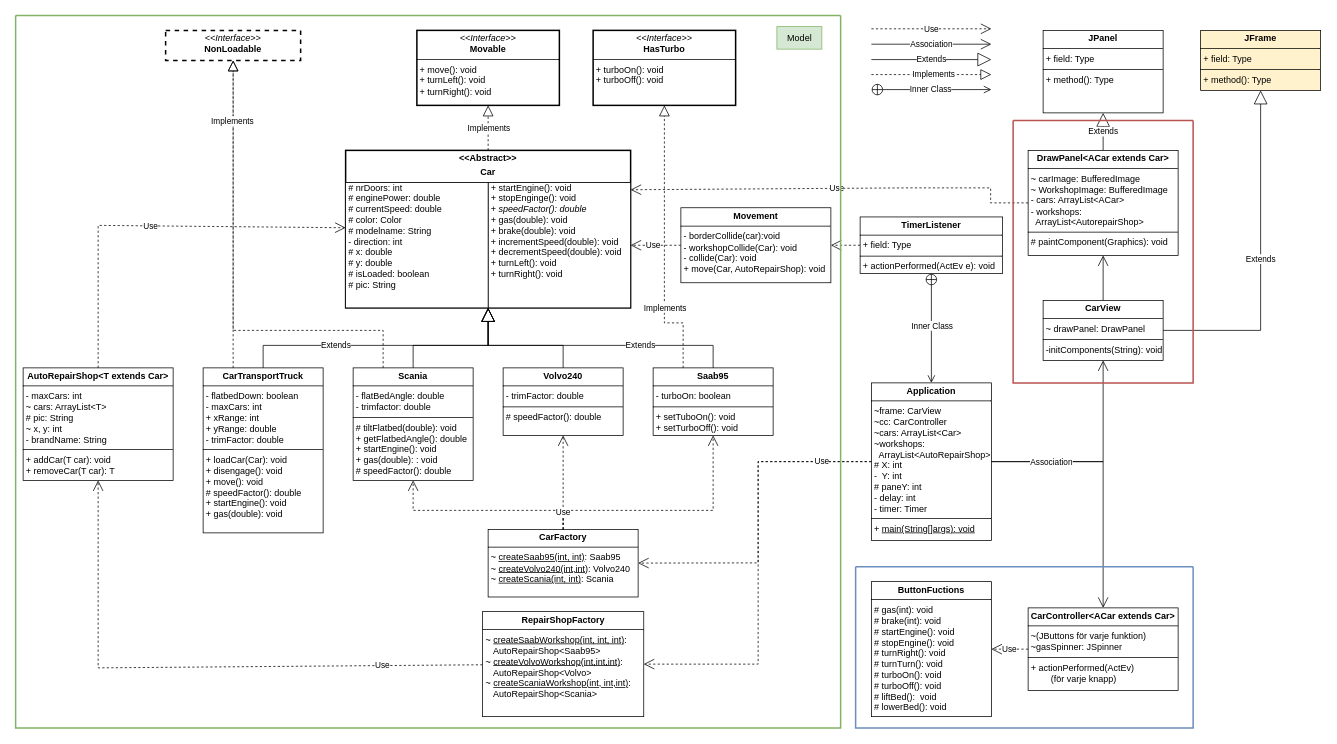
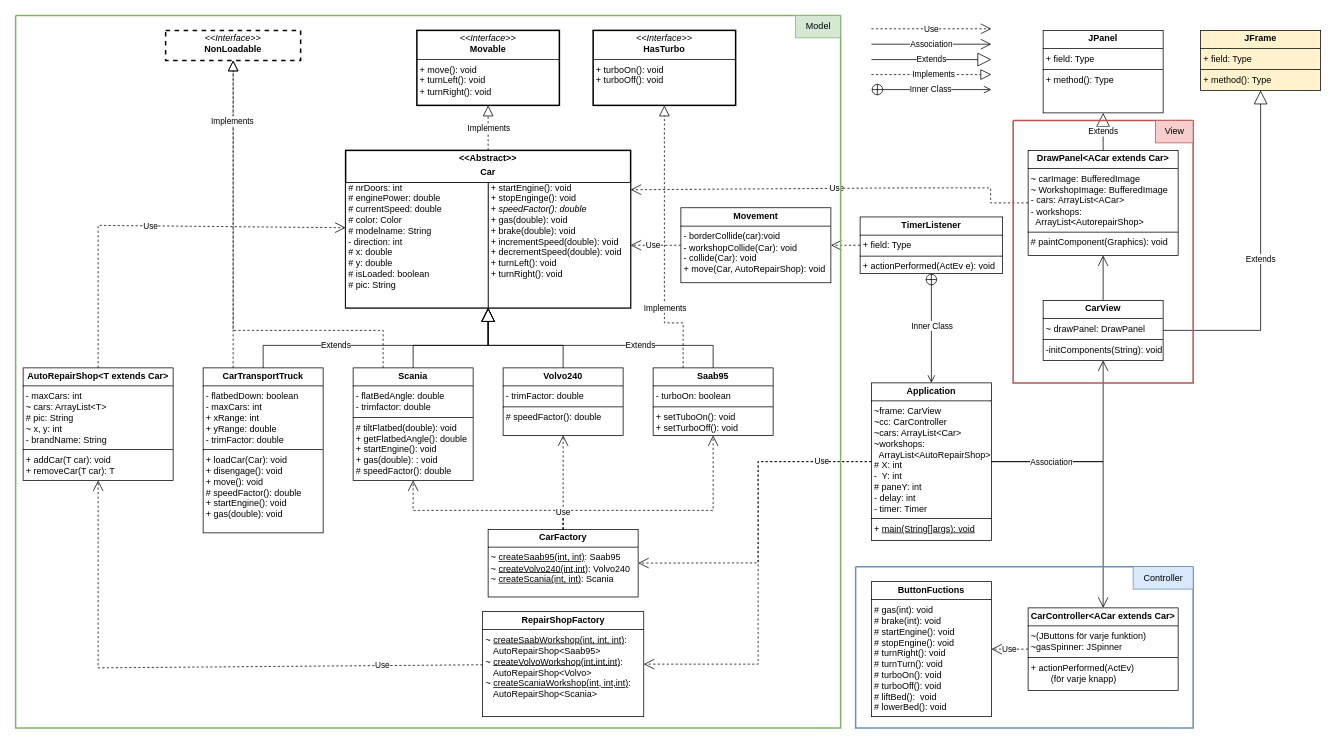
(799, 38) -> (818, 27)
none -> (1174, 132)
none -> (1163, 578)
